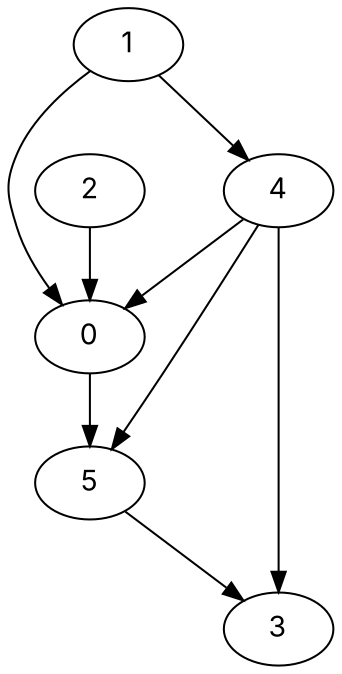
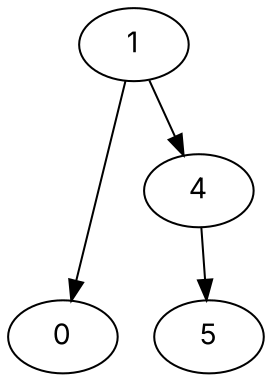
(90, 191) -> none
(193, 257) -> none
(90, 400) -> none
(279, 629) -> none
